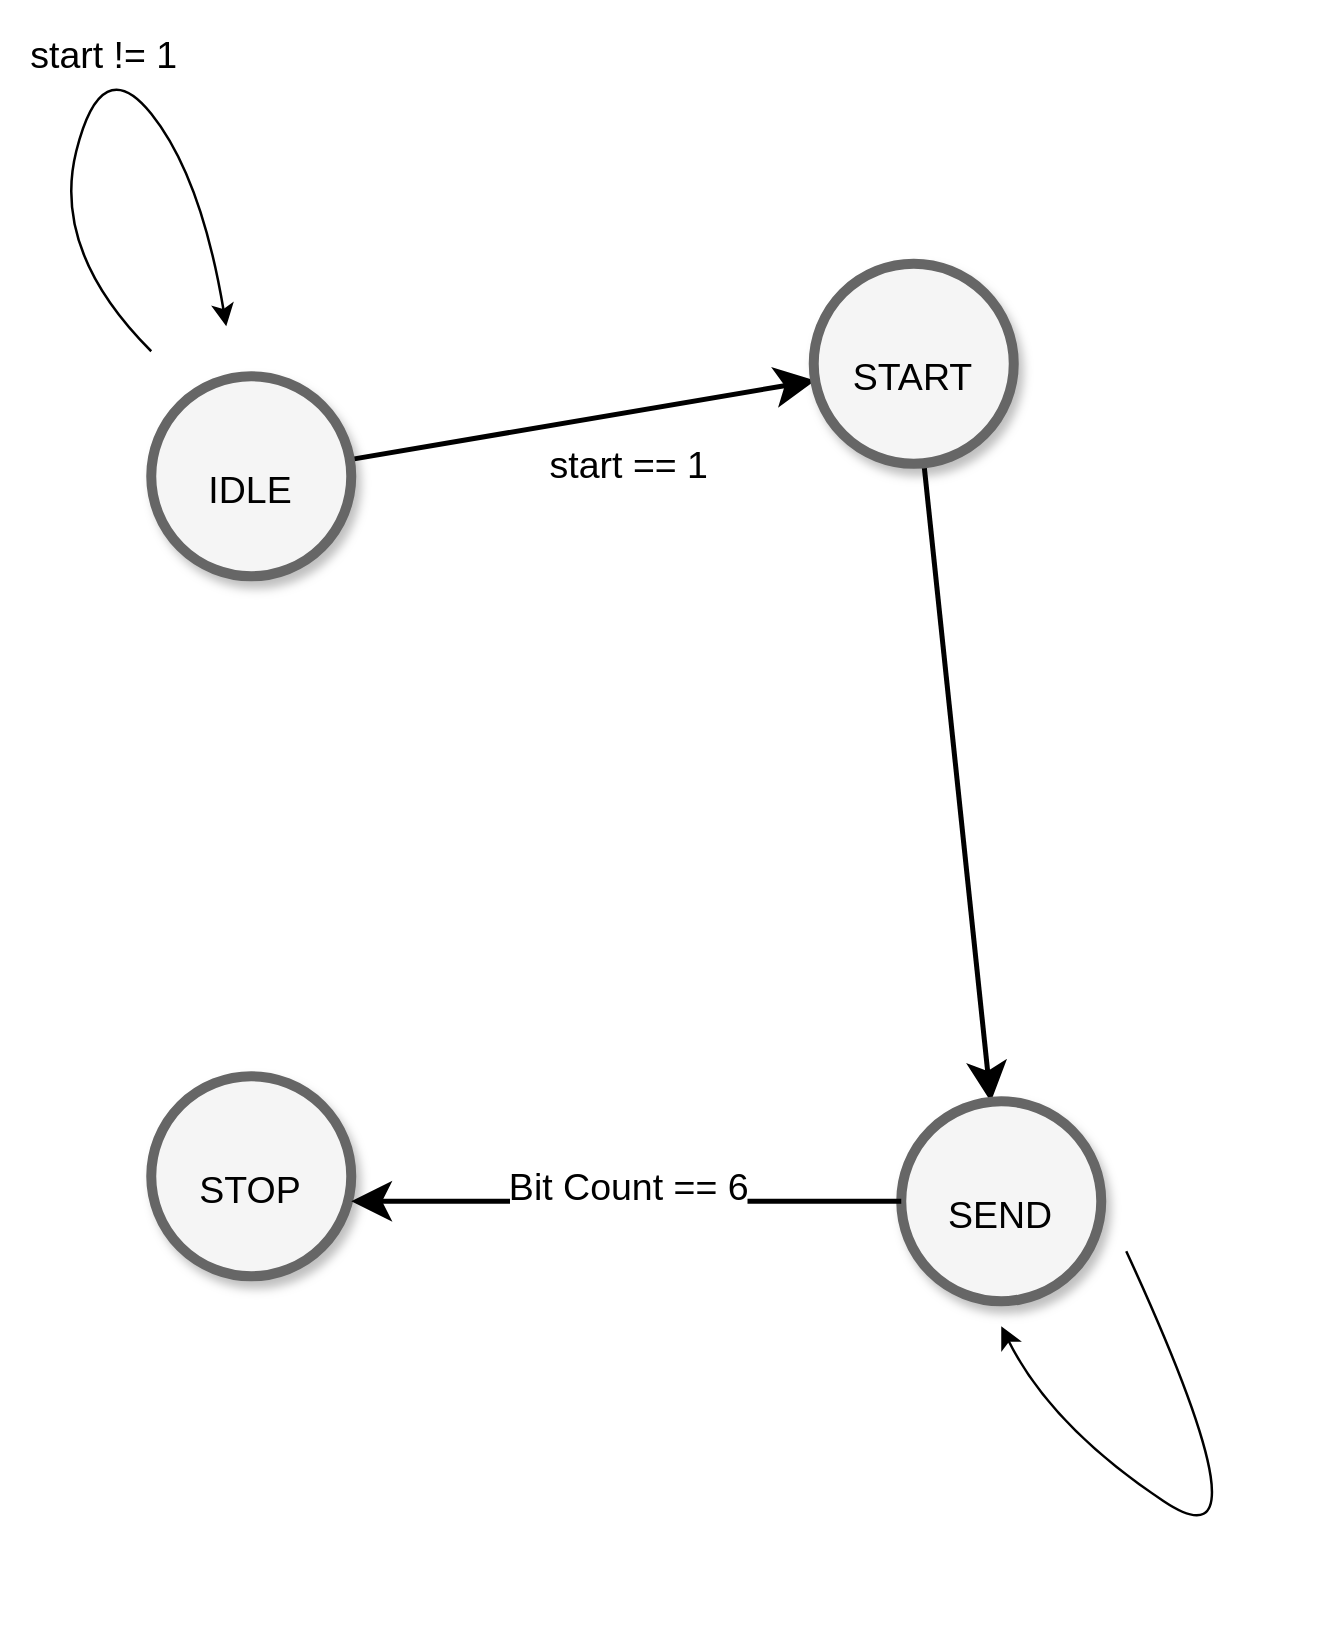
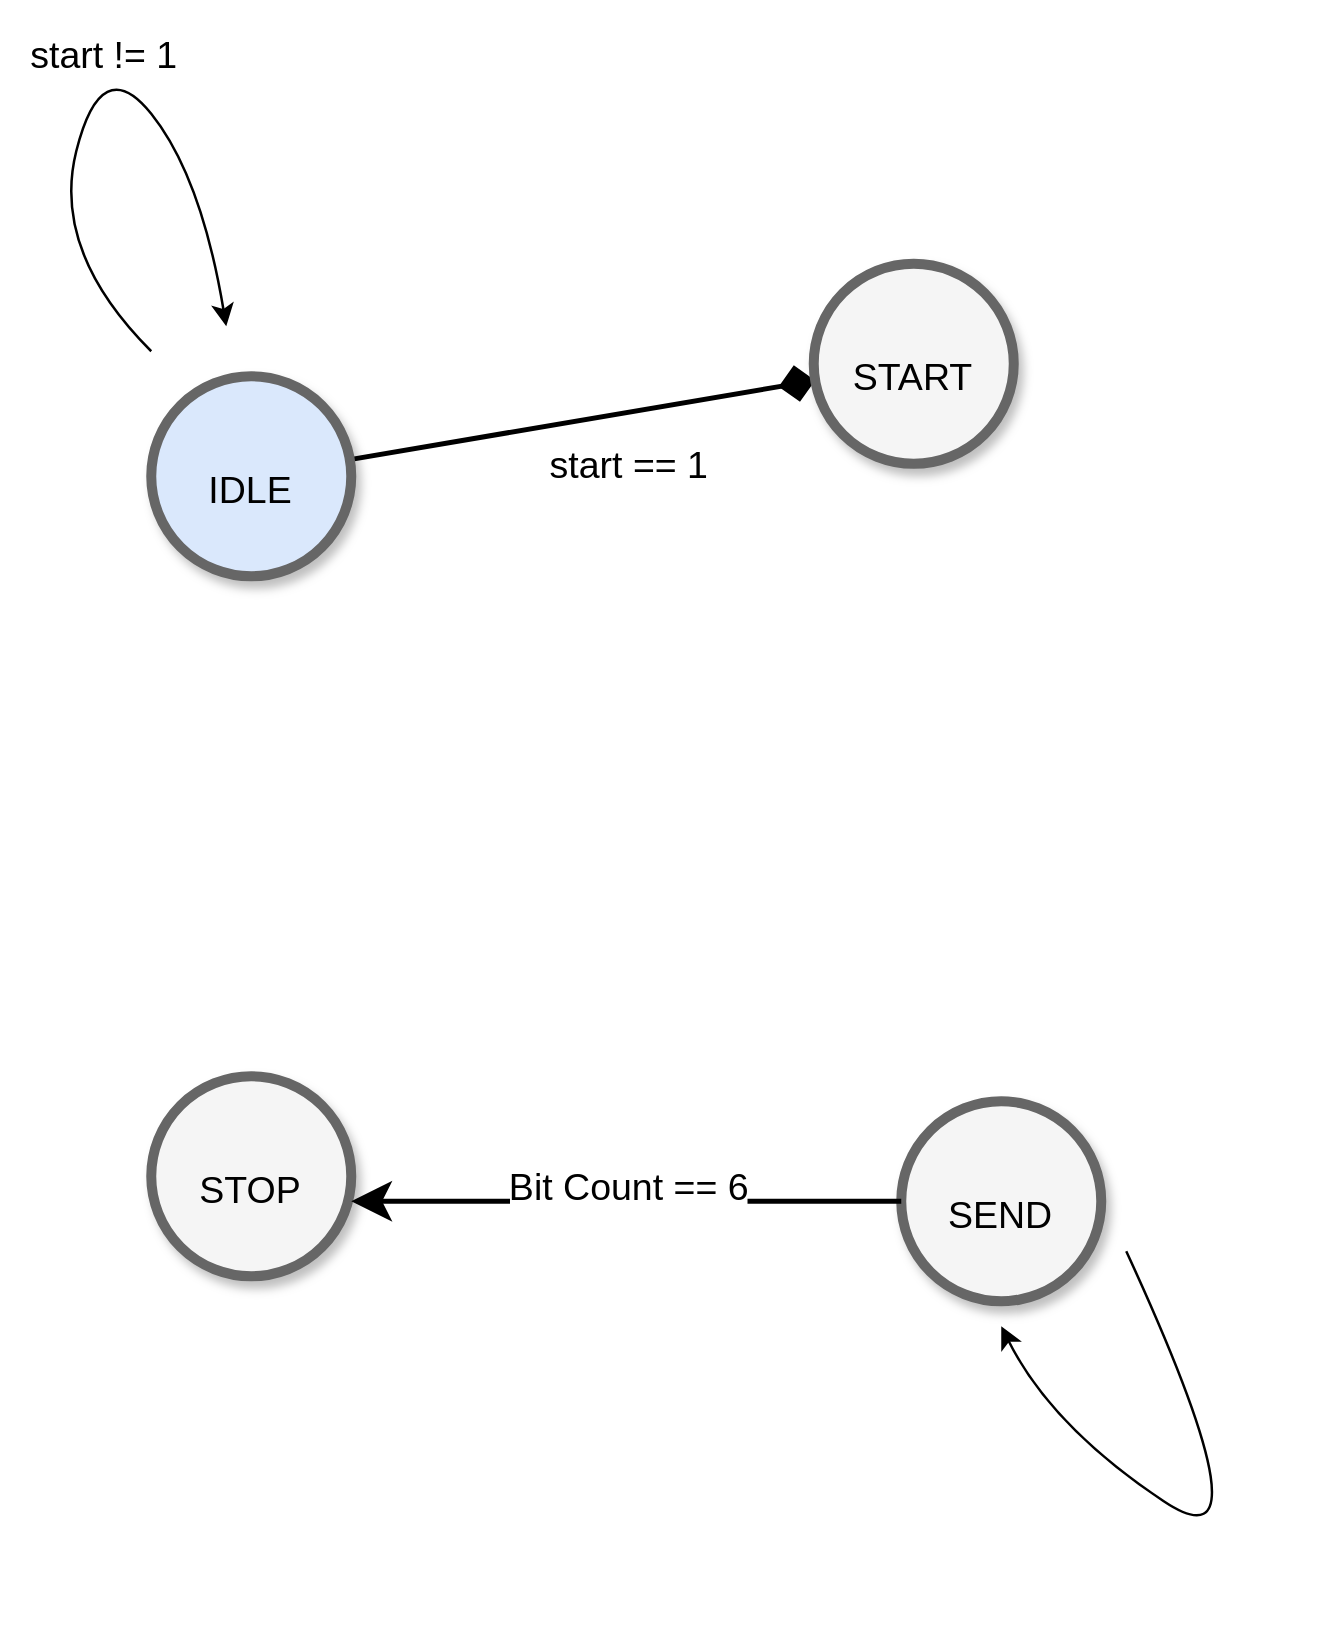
(783, 386) -> (781, 386)
(251, 476) -> (251, 476)
(956, 771) -> none
